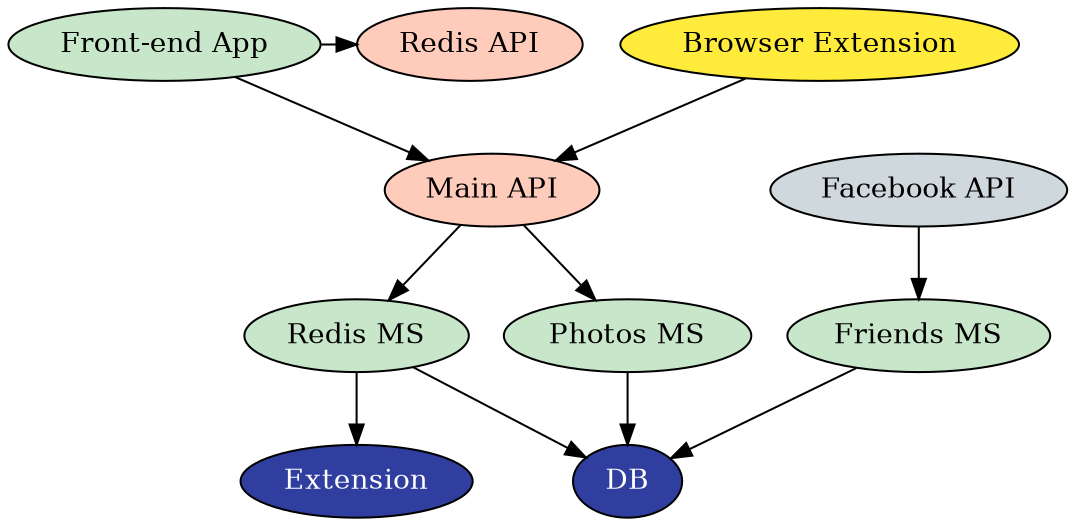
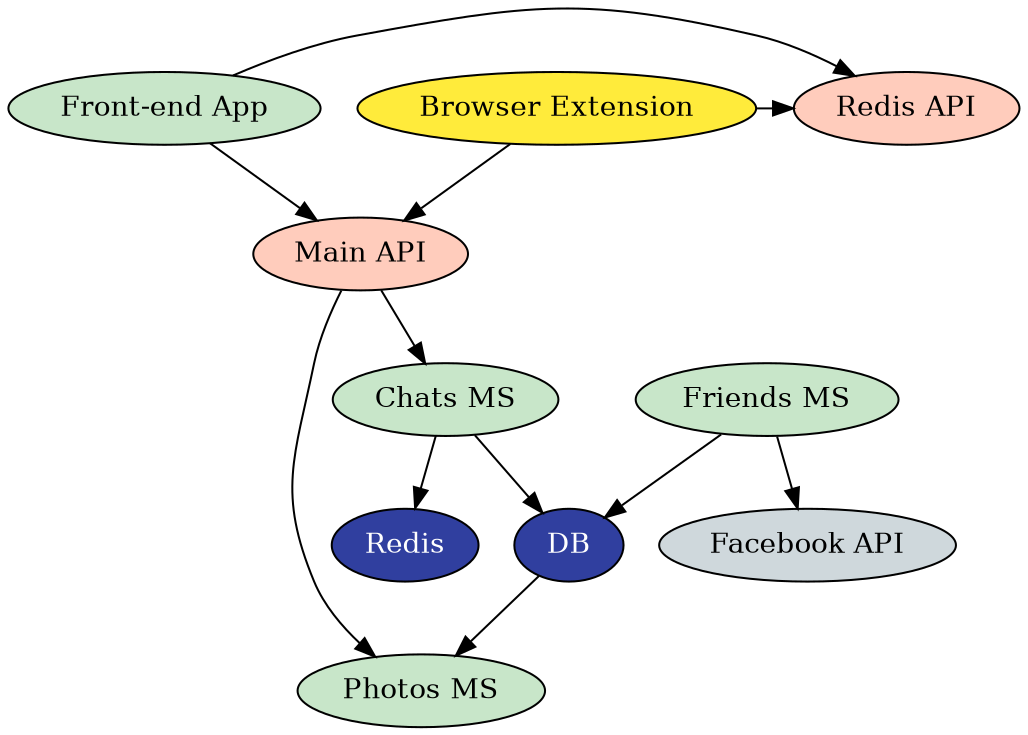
none -> (765, 108)
(919, 253) -> (785, 463)
(357, 336) -> (446, 400)
(628, 399) -> (505, 609)
(357, 481) -> (405, 545)
